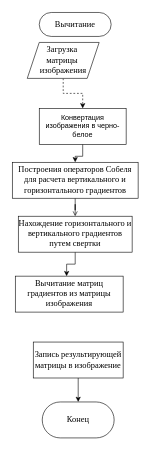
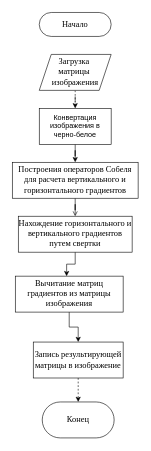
(75, 24) -> (75, 24)
(63, 60) -> (75, 72)
(83, 126) -> (75, 126)
none -> (69, 326)
(78, 387) -> (78, 387)
